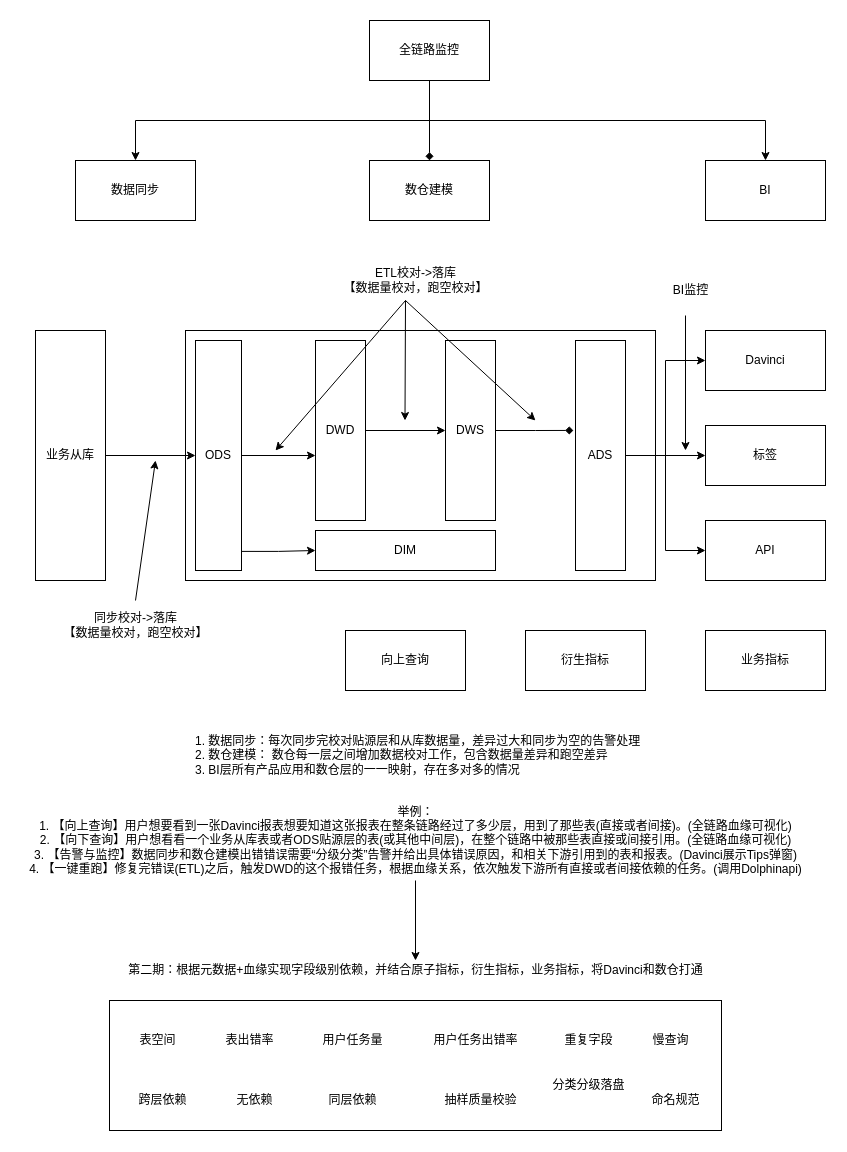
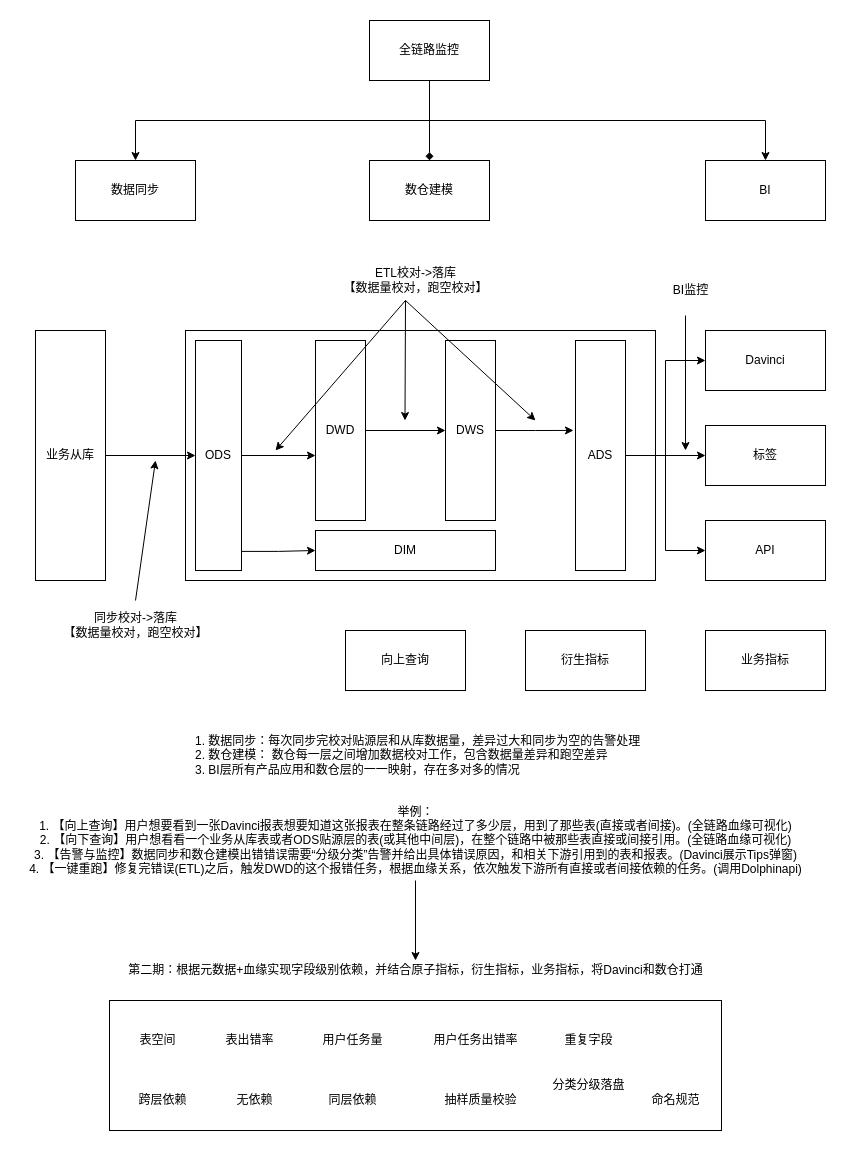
(565, 430) -> (565, 430)
(671, 1041) -> none
